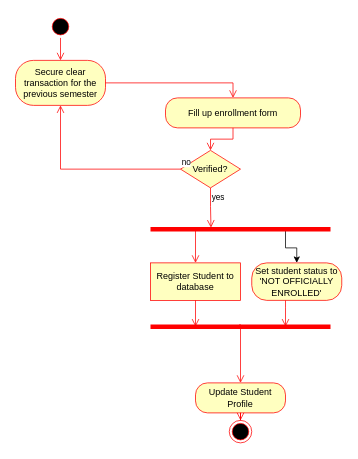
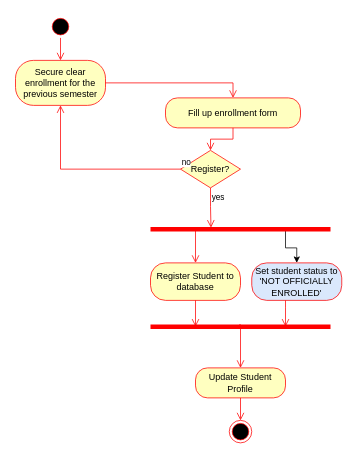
(60, 83) -> (60, 83)
(210, 169) -> (210, 169)
(195, 282) -> (195, 282)
(297, 282) -> (297, 282)
(240, 398) -> (240, 383)
